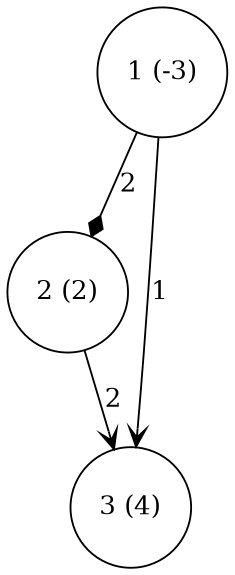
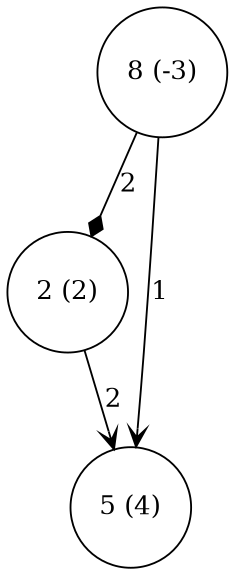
(162, 72) -> (162, 72)
(131, 507) -> (131, 507)
